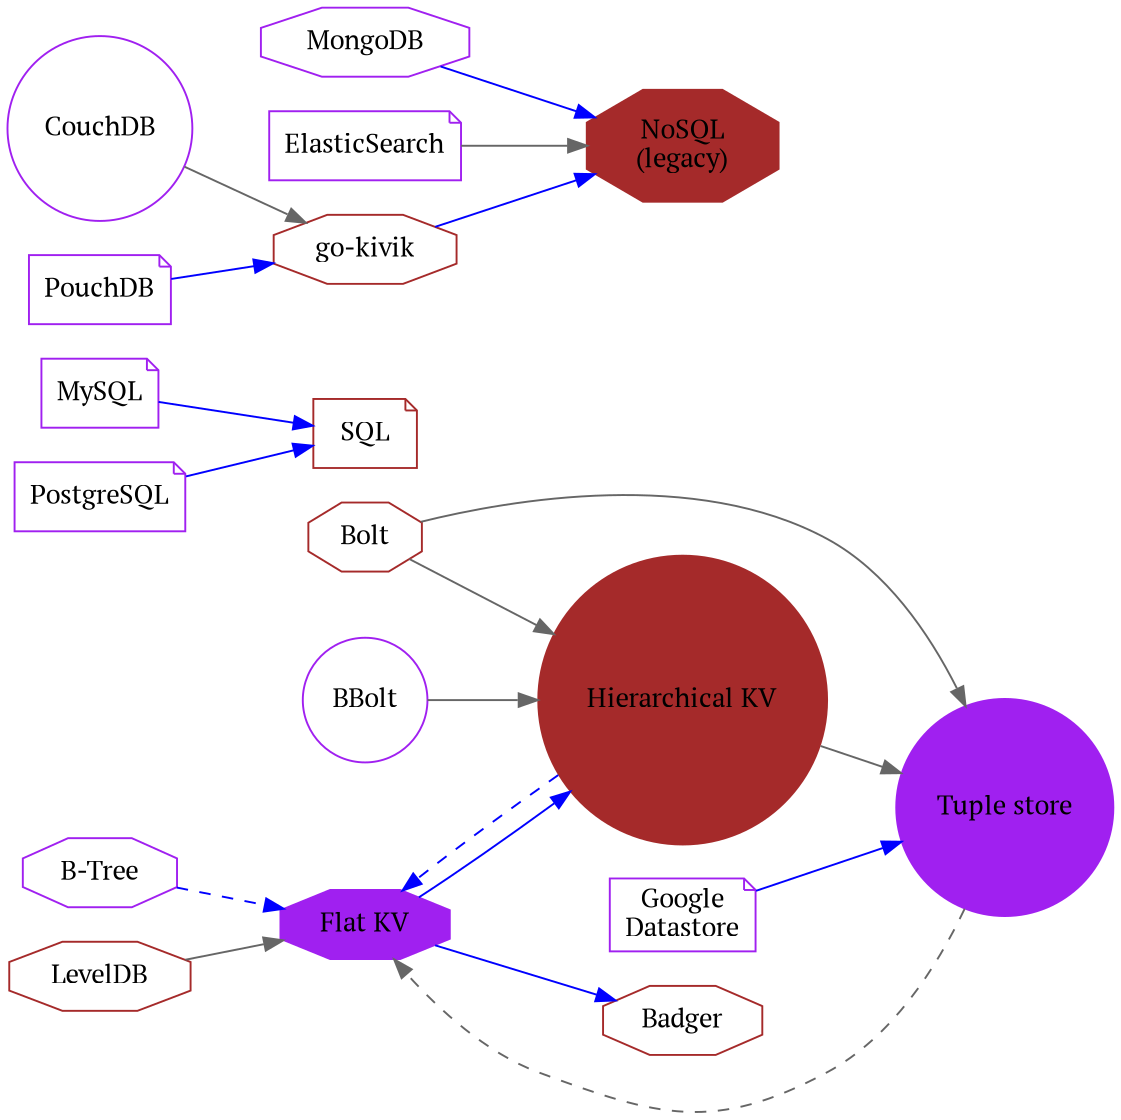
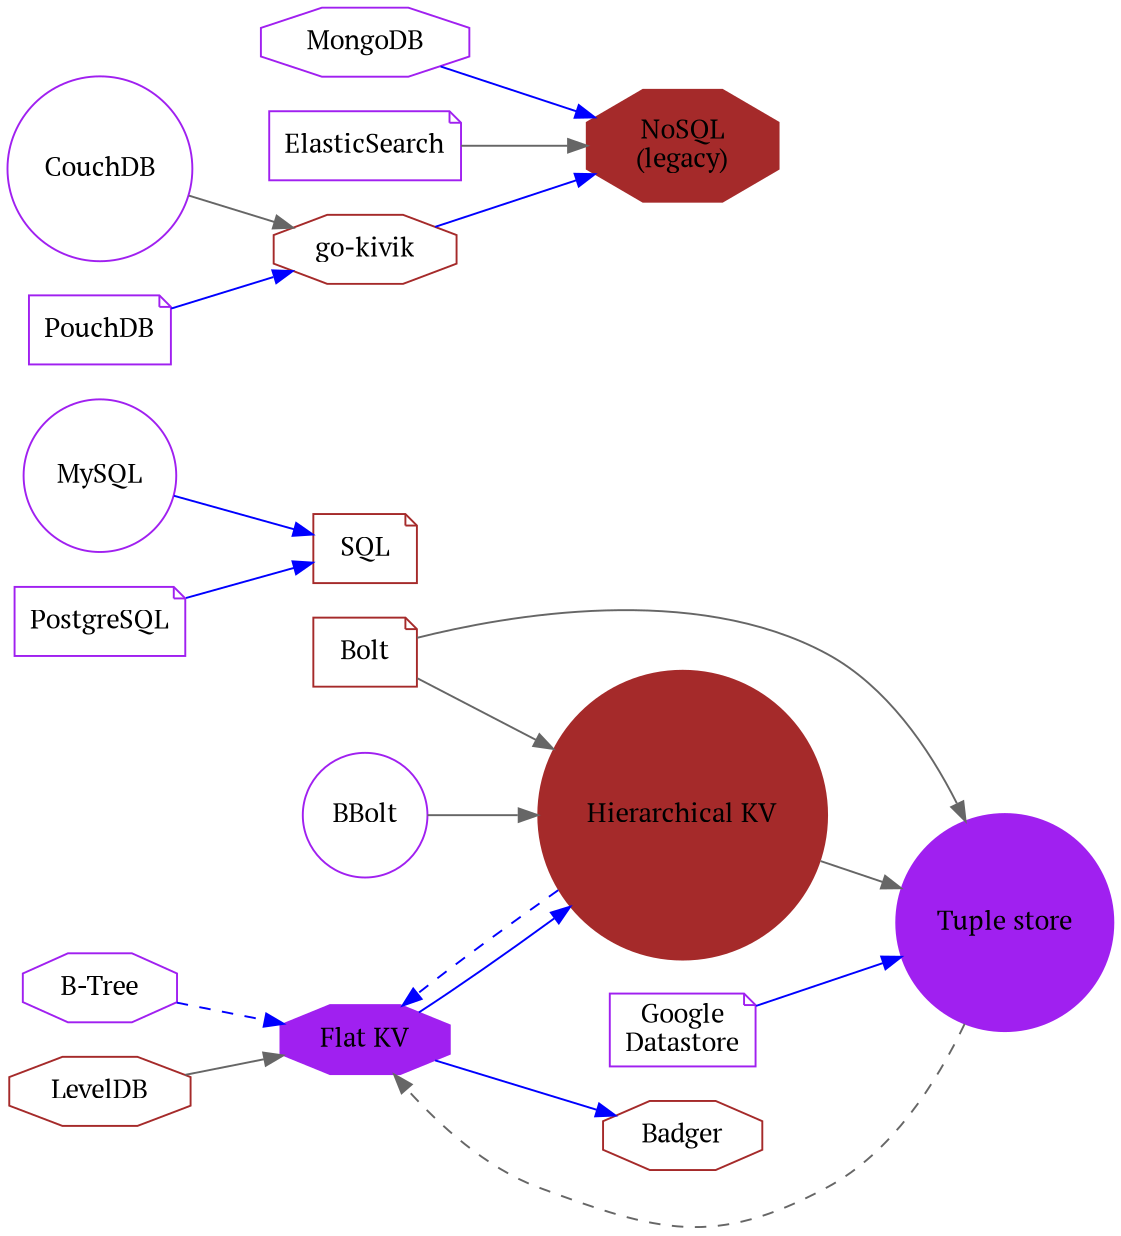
(100, 393) -> (100, 476)
(365, 537) -> (365, 652)
